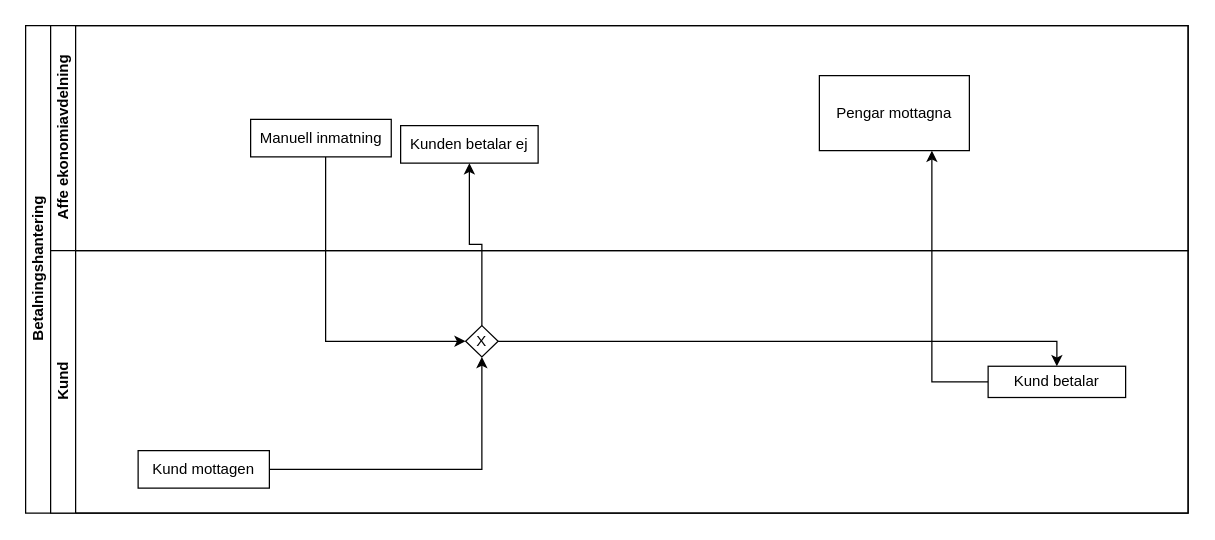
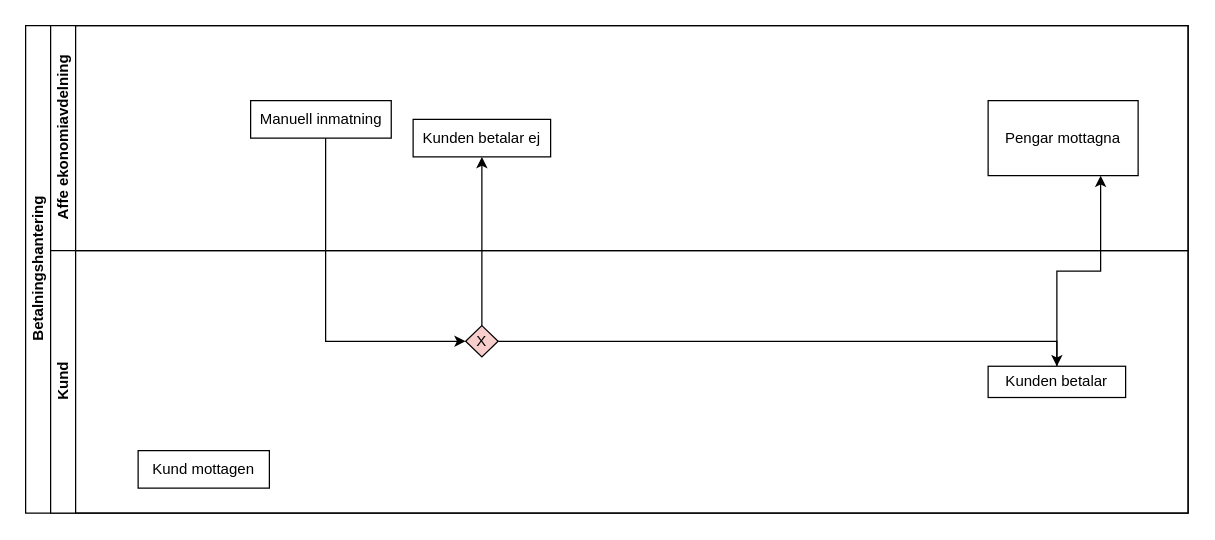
(894, 113) -> (1063, 138)
(321, 138) -> (321, 119)
(469, 144) -> (482, 138)
(482, 341) -> (482, 341)
(1057, 382) -> (1057, 382)
(428, 469) -> none
